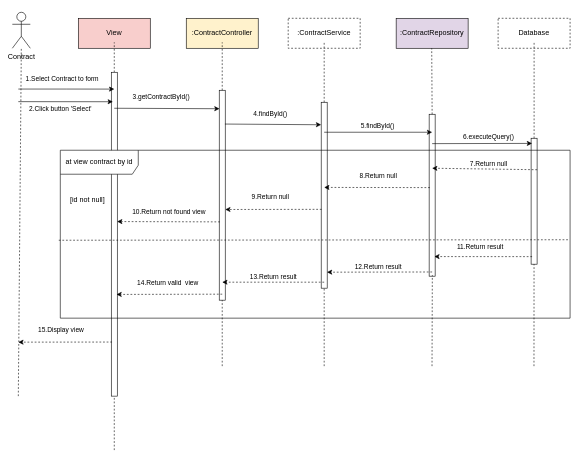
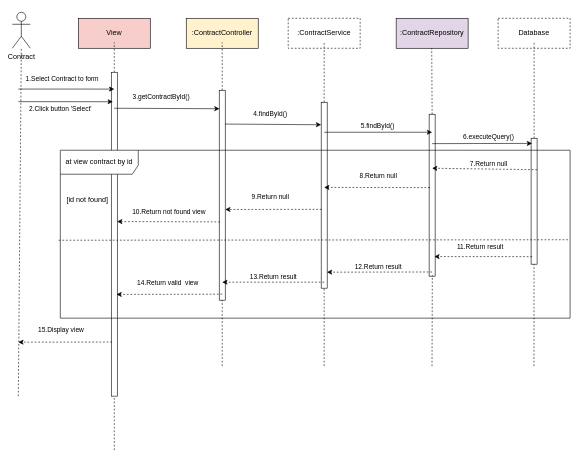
(88, 200) -> (88, 200)
